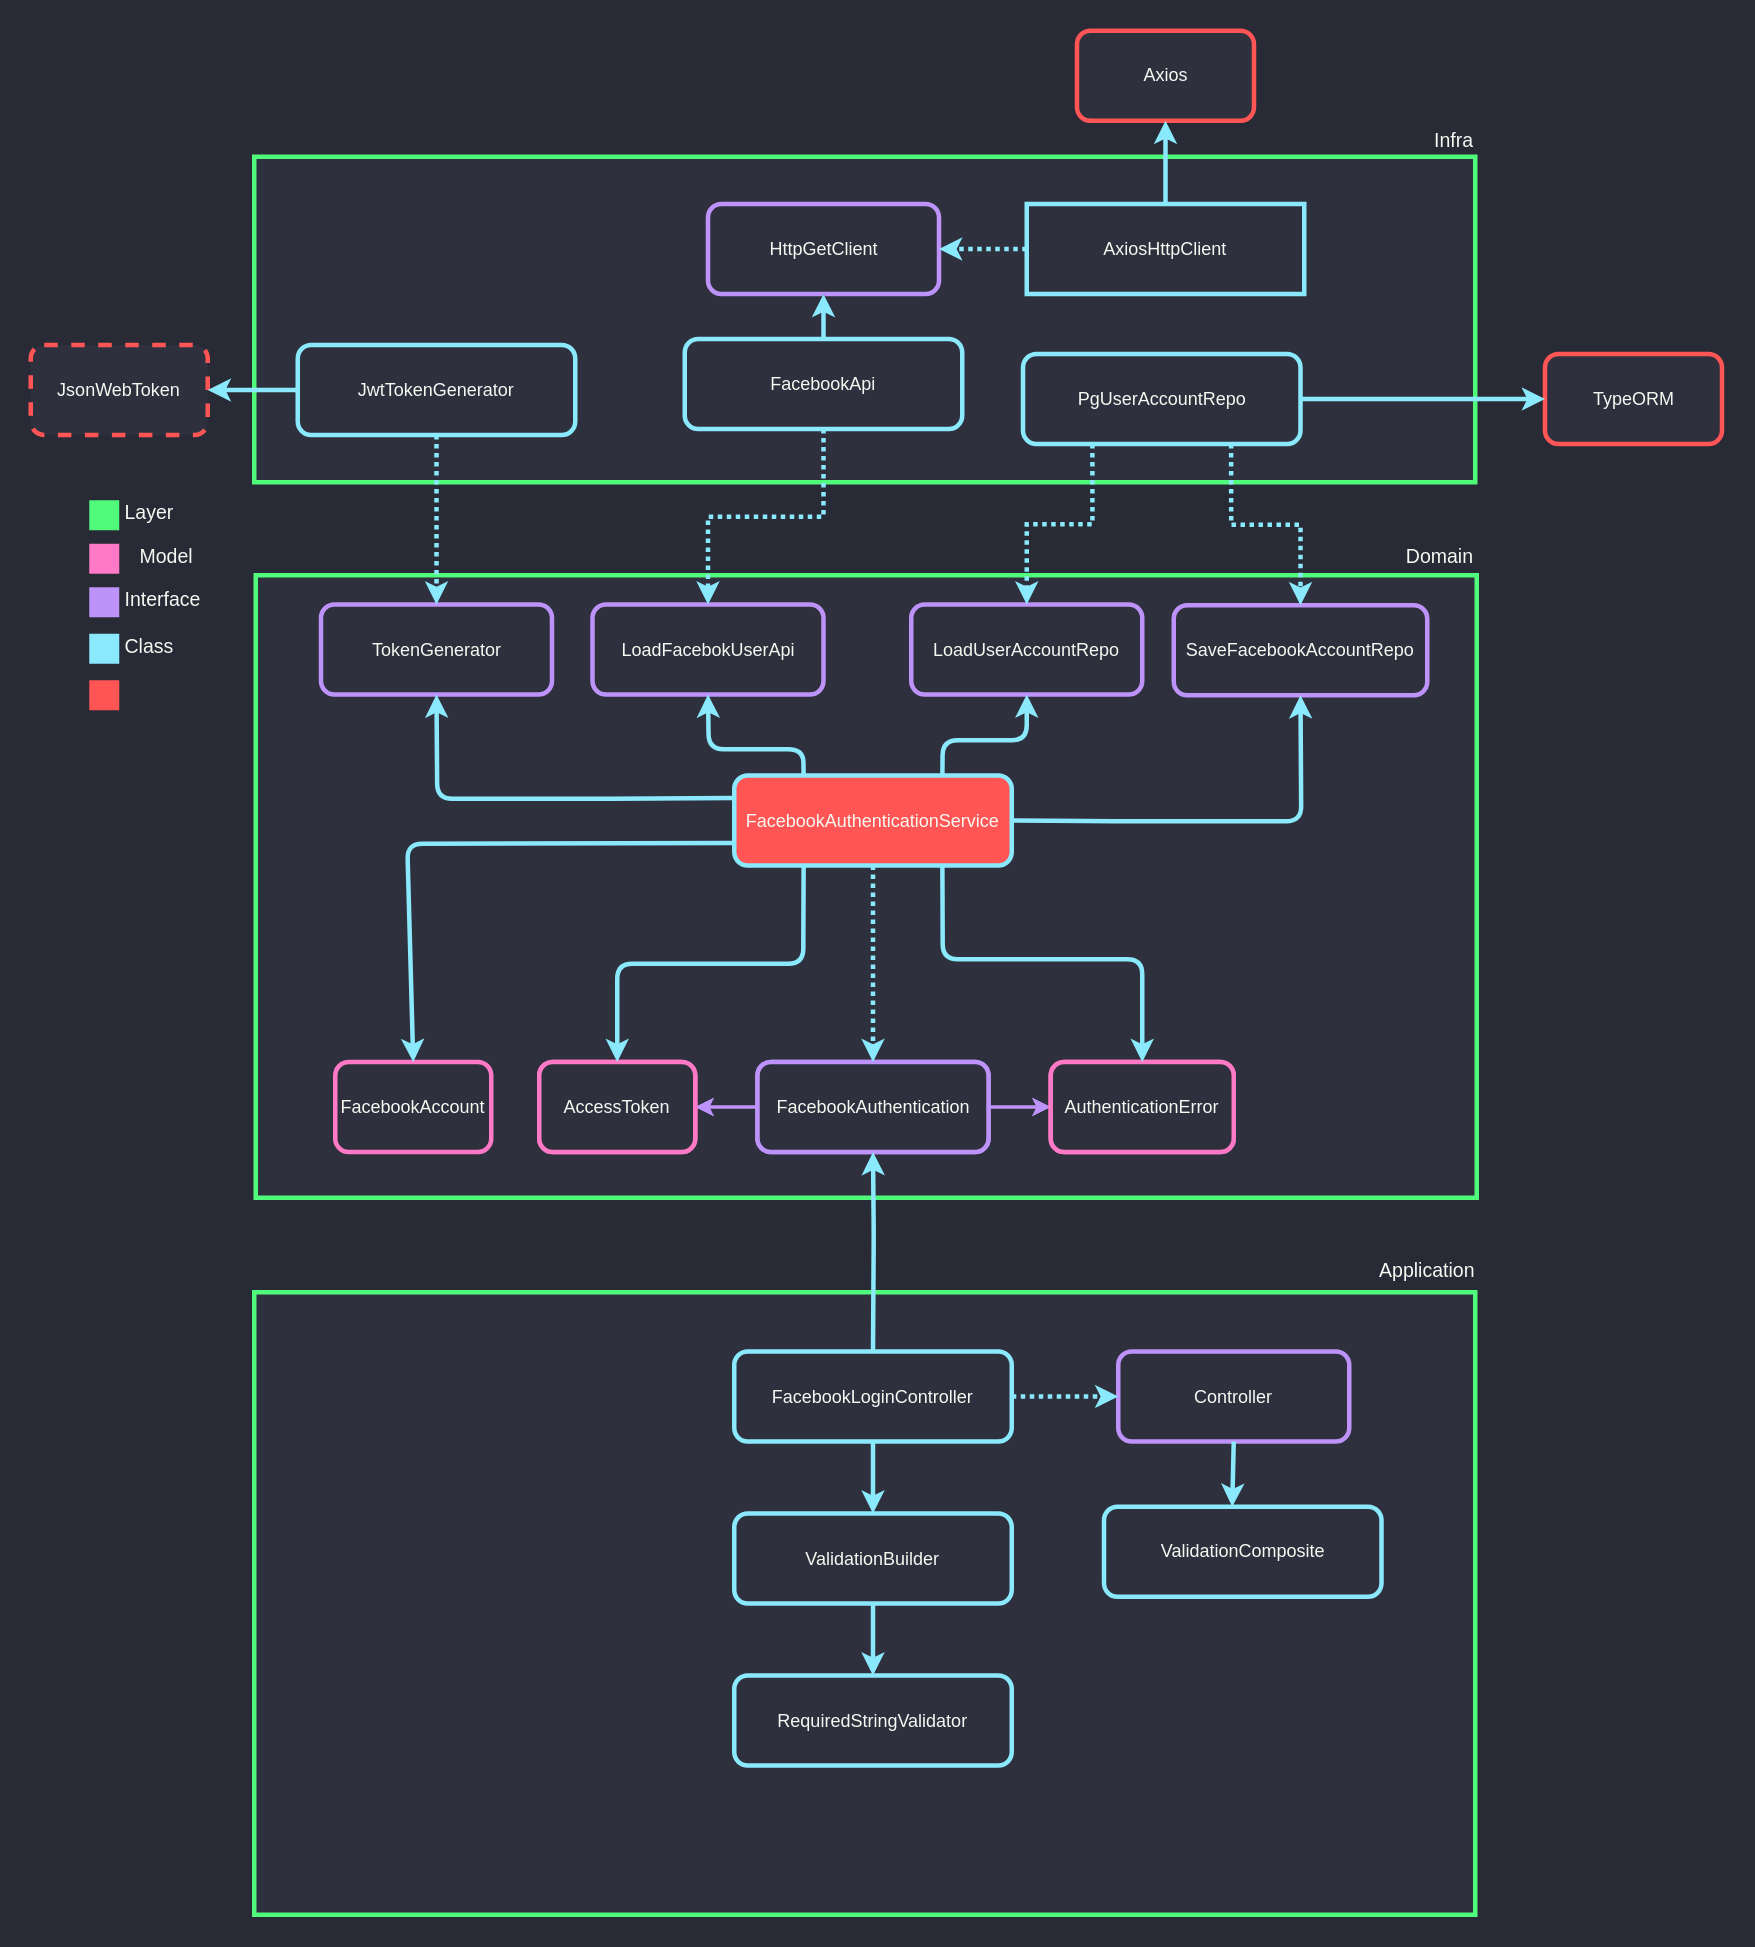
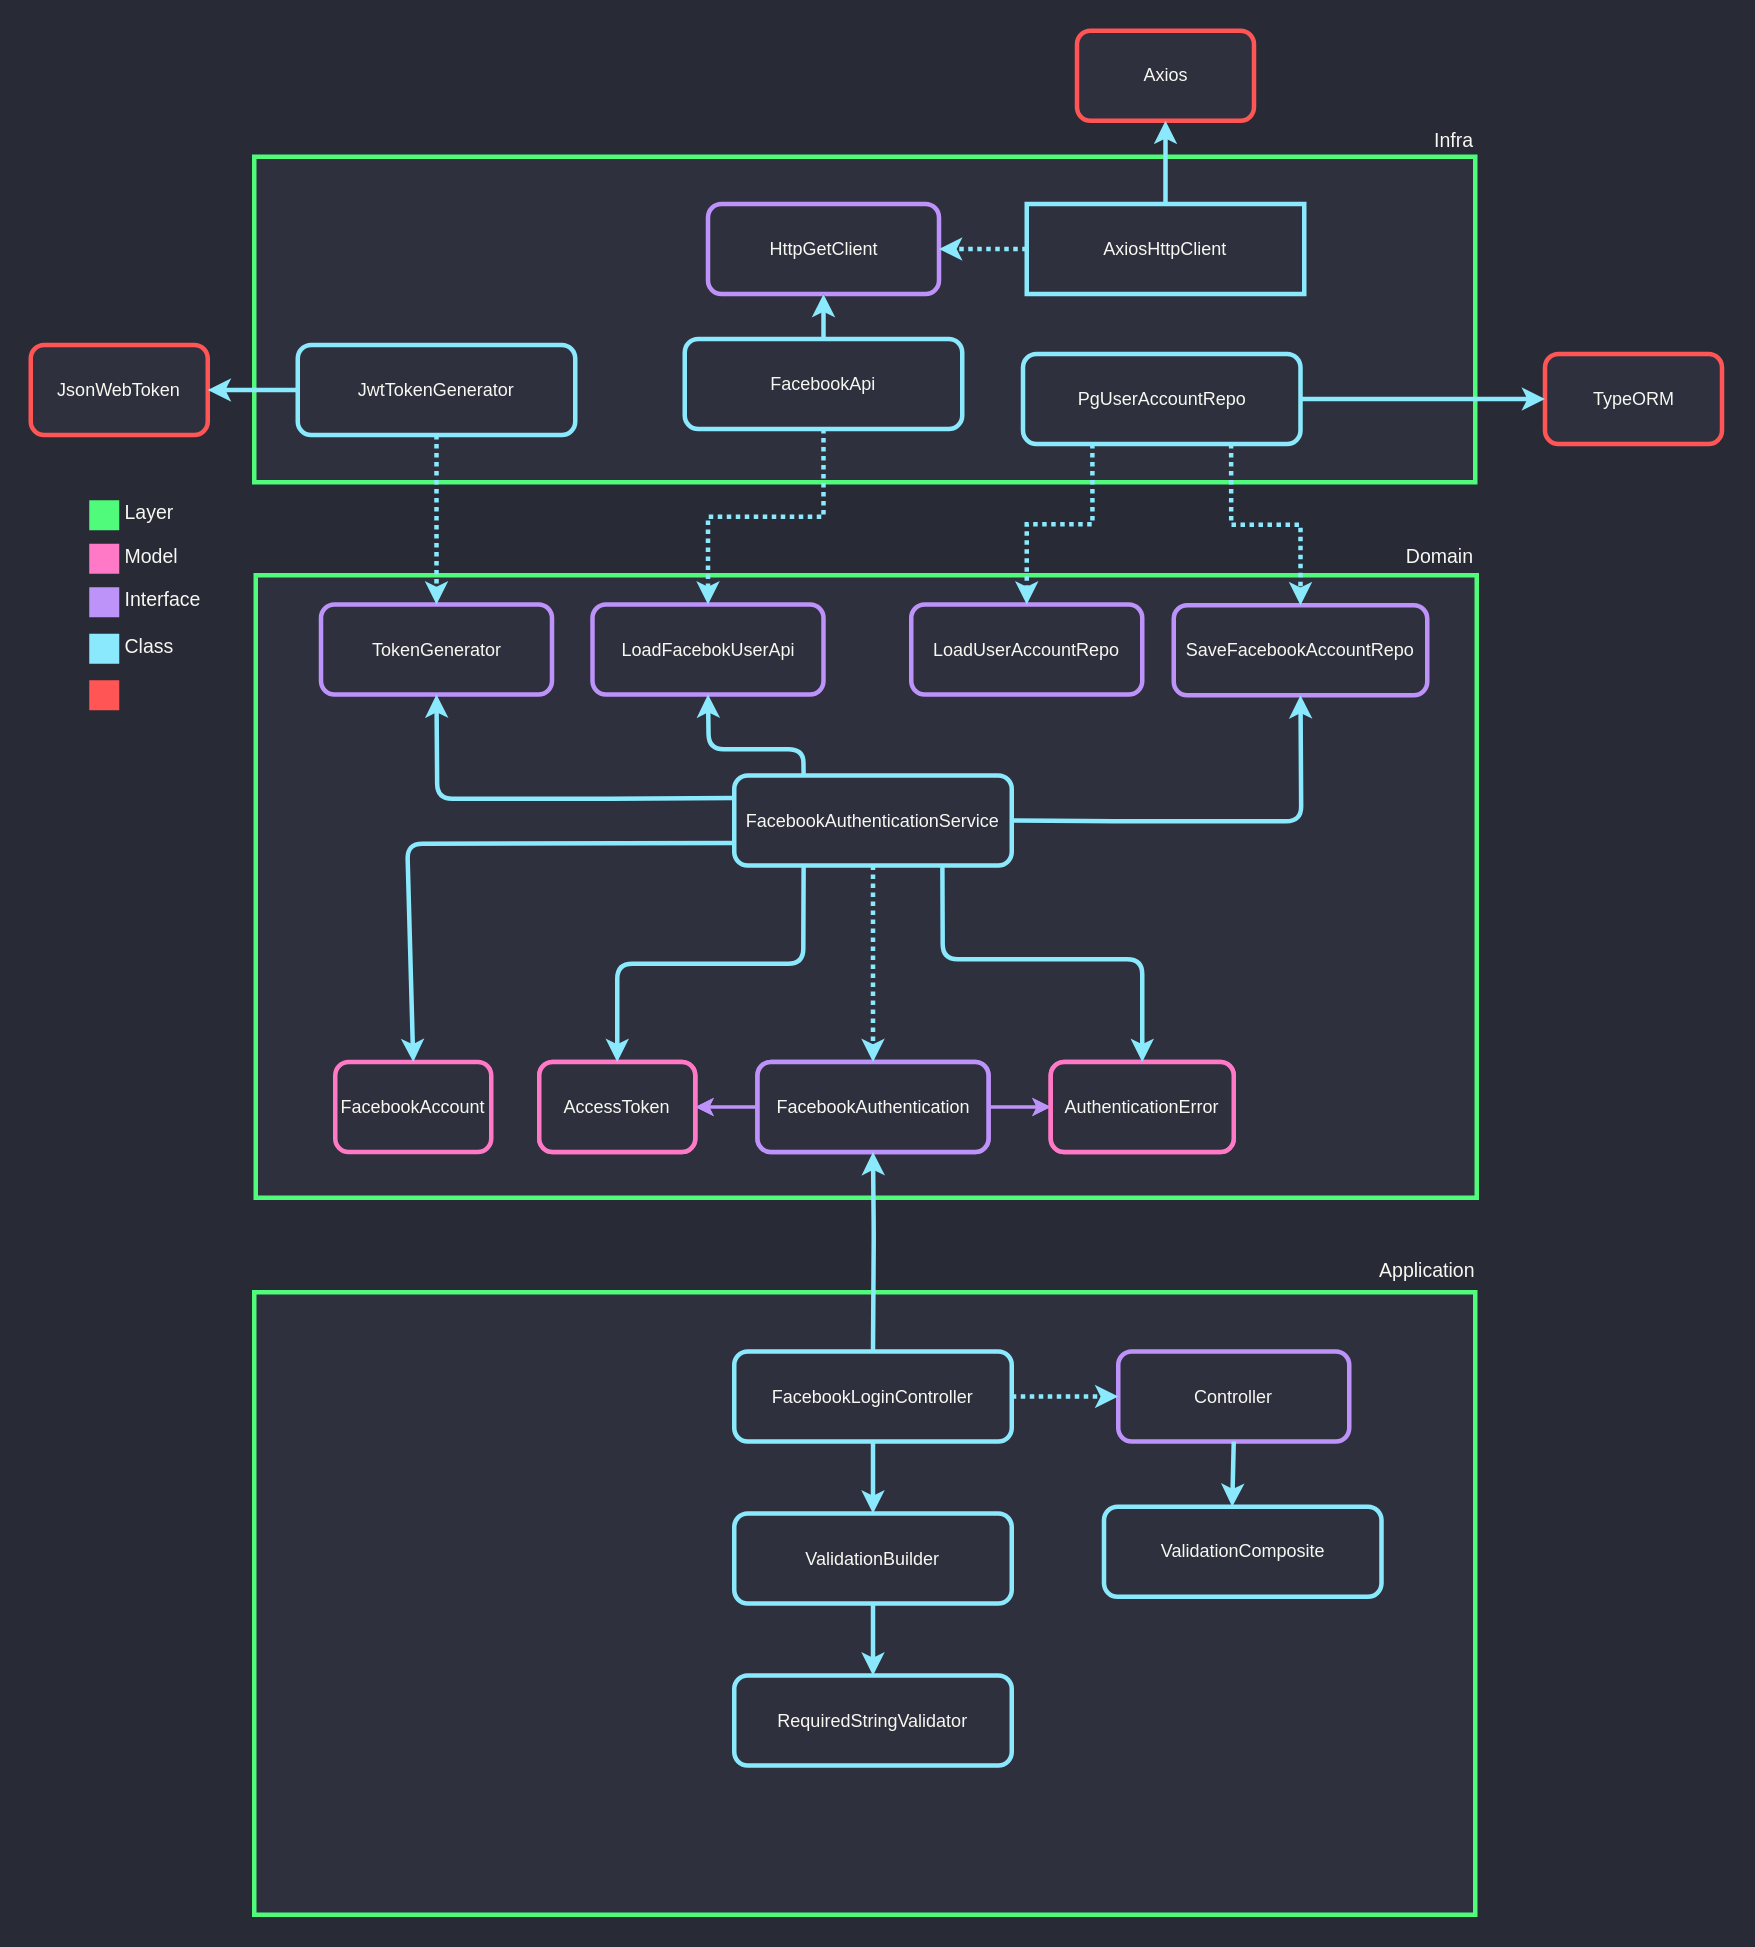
(119, 390) -> (119, 390)
(171, 559) -> (156, 559)
(982, 740) -> none
(873, 821) -> (873, 821)
